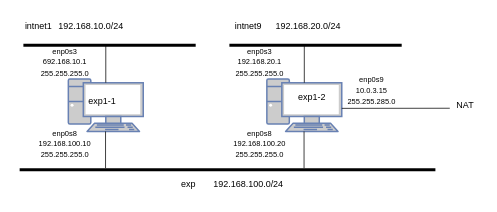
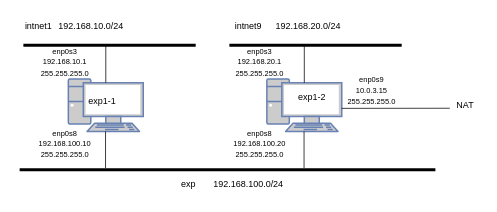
(65, 62) -> (65, 62)
(372, 90) -> (372, 90)
